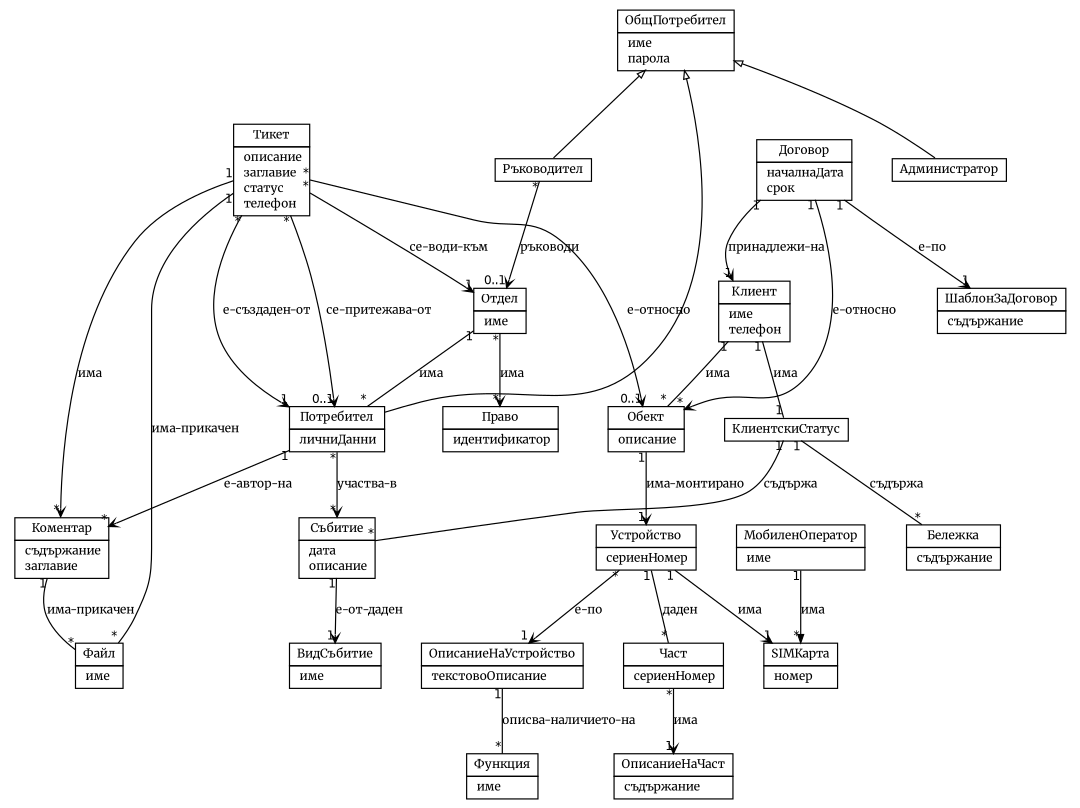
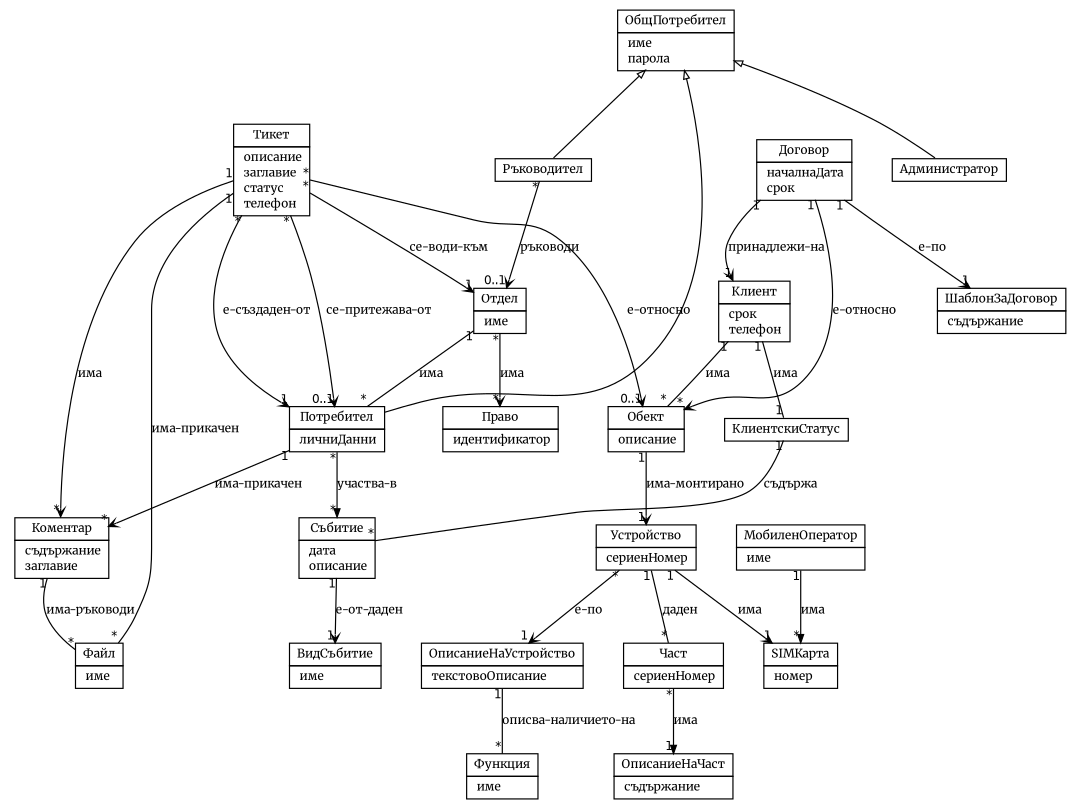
(740, 314) -> (742, 314)
(337, 480) -> (337, 480)
(259, 484) -> (259, 484)
(953, 547) -> none
(91, 610) -> (91, 610)
(674, 717) -> (674, 717)
